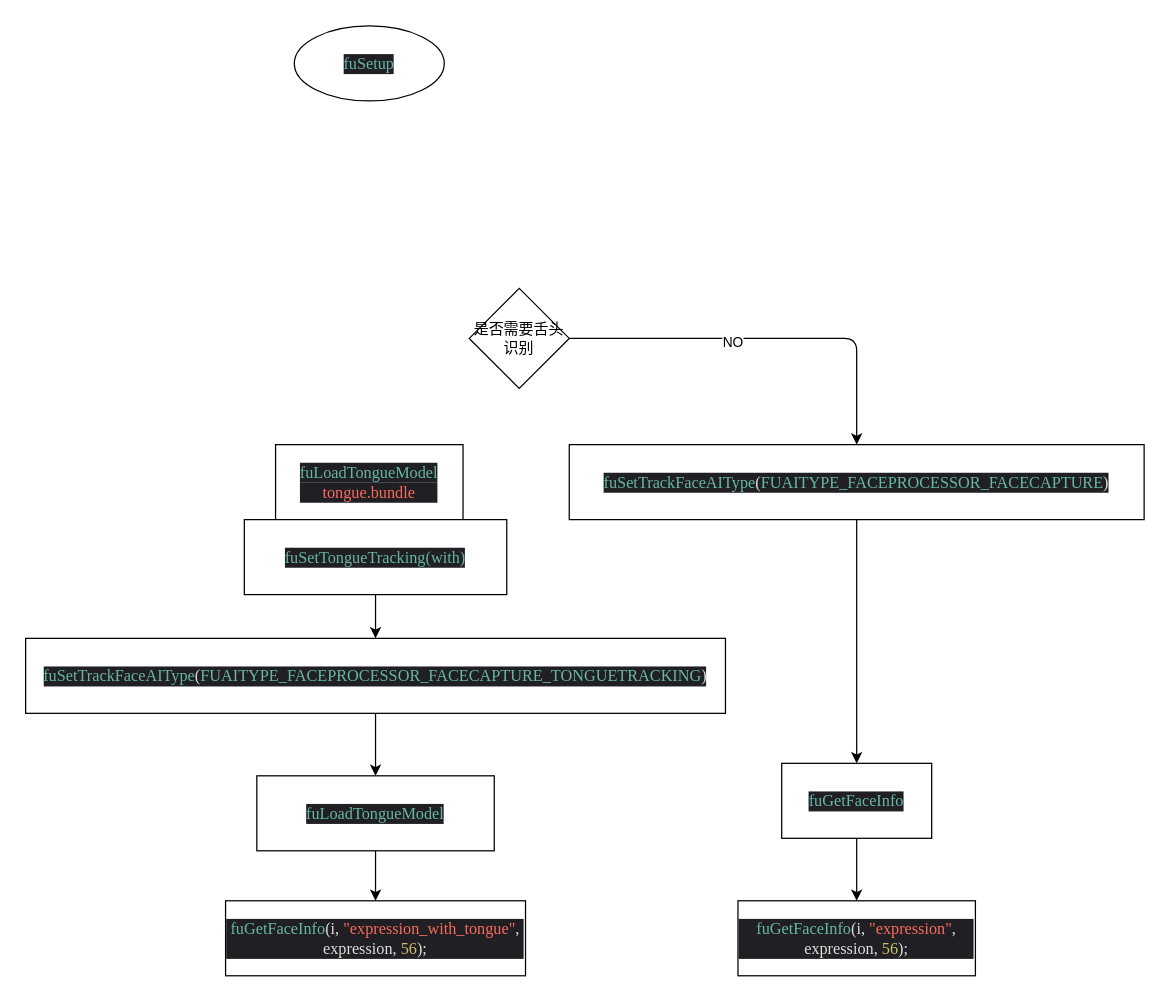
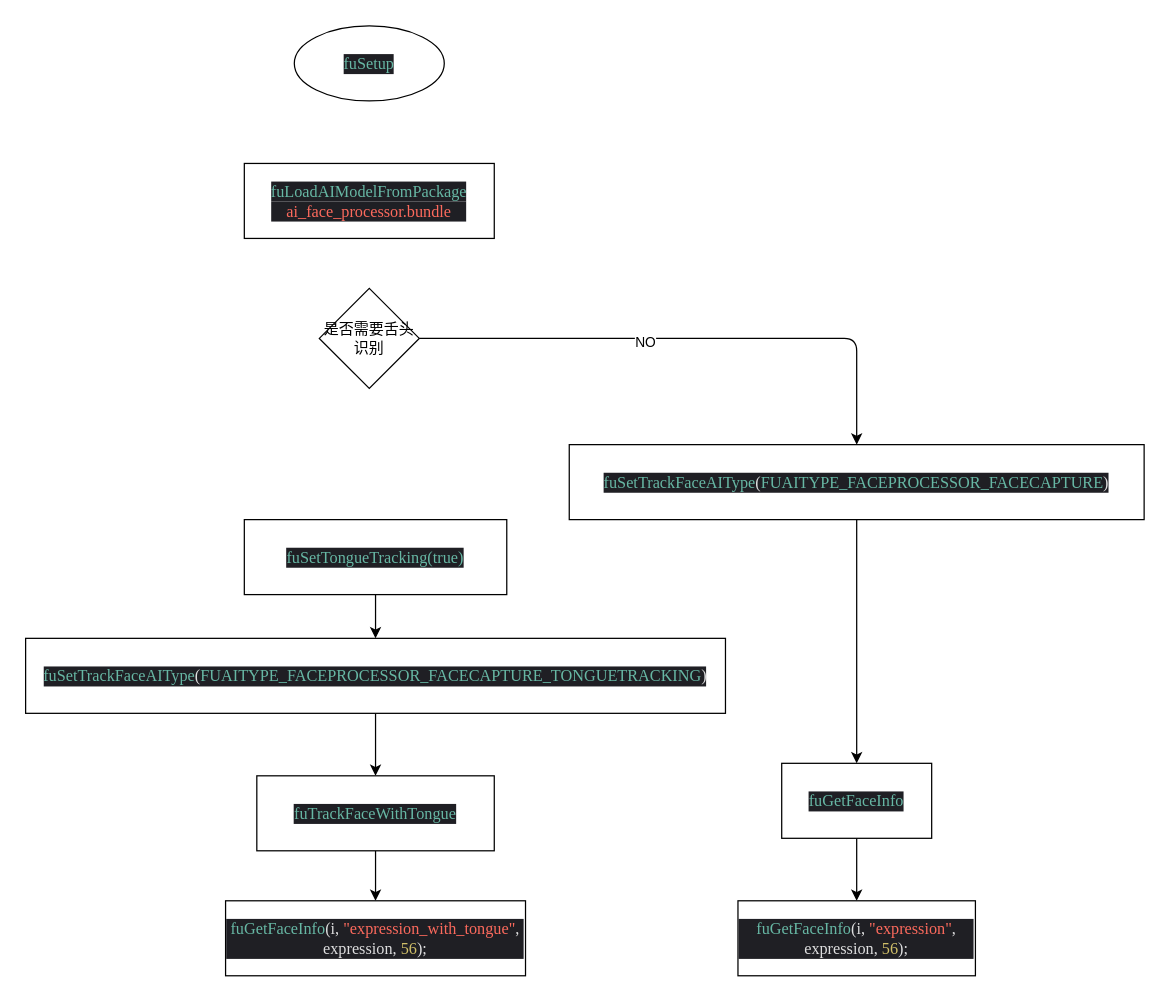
none -> (369, 201)
(519, 338) -> (369, 338)
(369, 482) -> none
(376, 557) -> (376, 557)
(376, 813) -> (376, 813)
